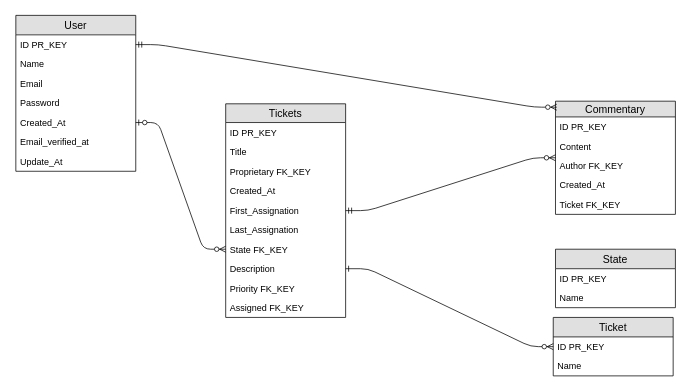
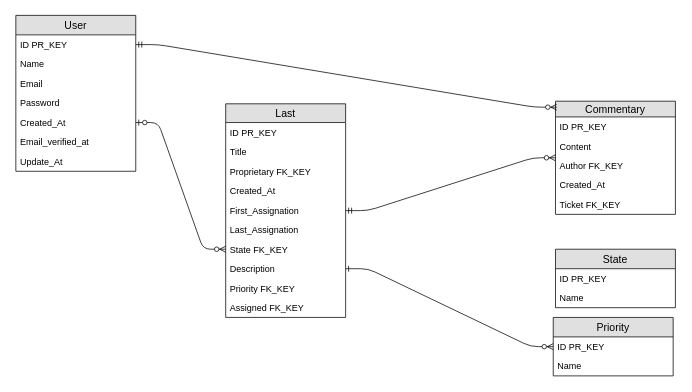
(285, 114) -> (285, 114)
(613, 328) -> (613, 328)
